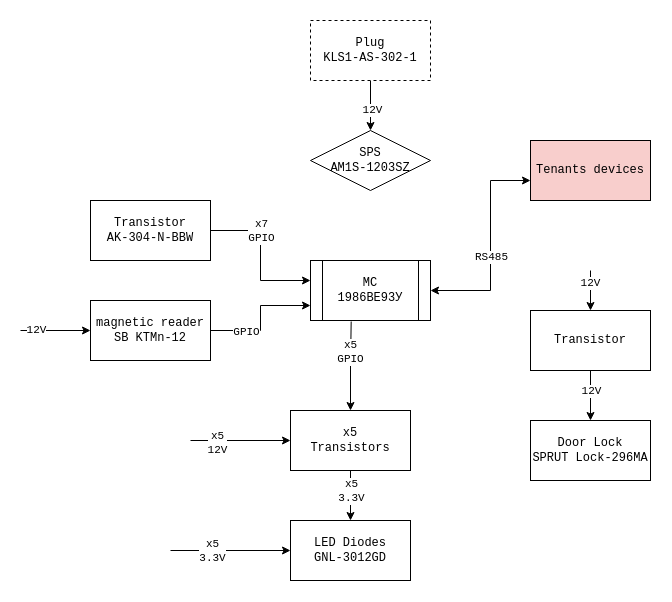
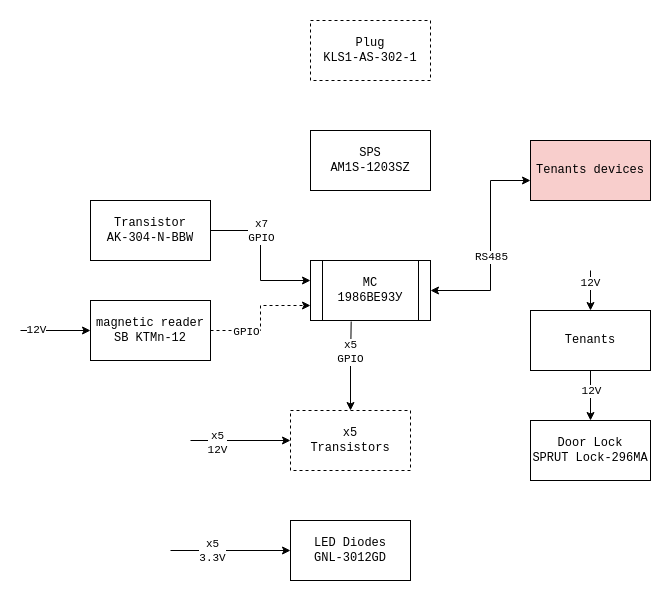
(371, 102) -> none
(371, 161) -> (371, 161)
(268, 306) -> (268, 306)
(591, 341) -> (591, 341)
(351, 441) -> (351, 441)
(351, 493) -> none
